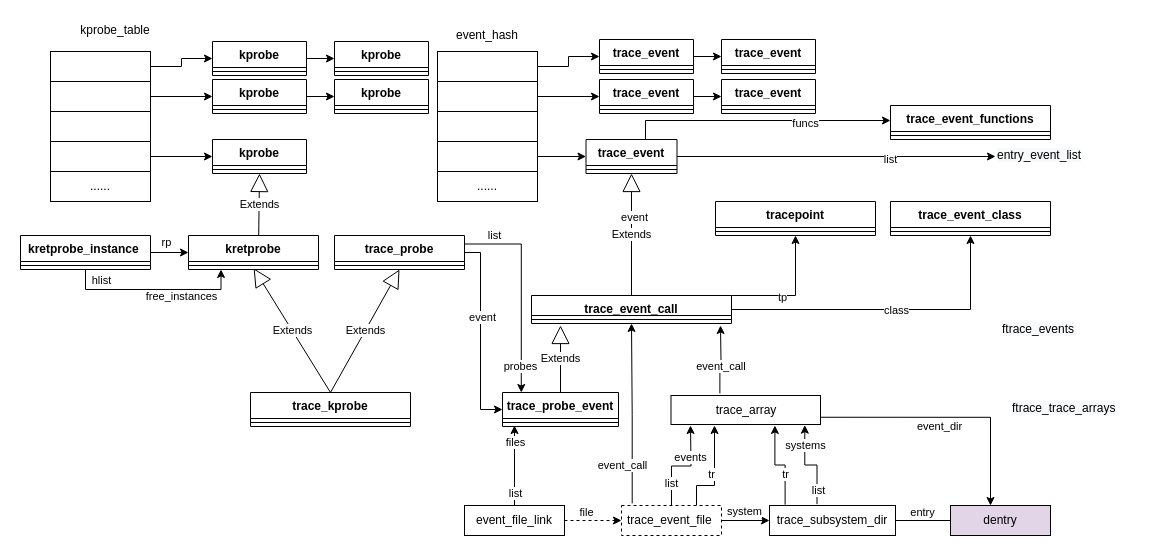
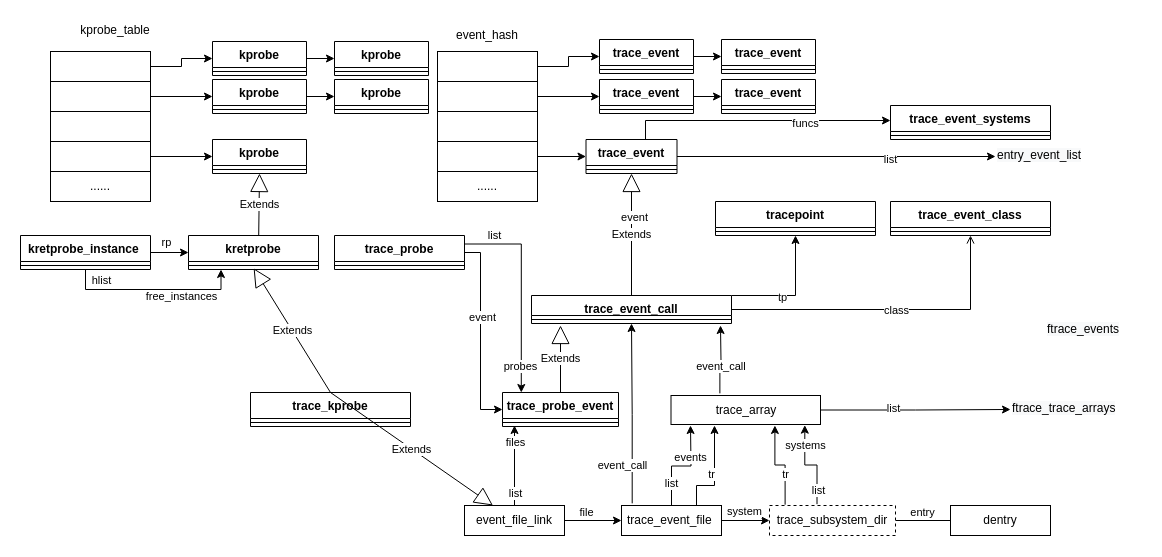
(970, 119) -> (970, 119)
(971, 243) -> (971, 241)
(1051, 331) -> (1096, 331)
(361, 339) -> (405, 444)
none -> (912, 410)
(946, 417) -> none
(590, 521) -> (590, 521)
(672, 521) -> (672, 521)
(833, 521) -> (833, 521)
(1001, 521) -> (1001, 521)
